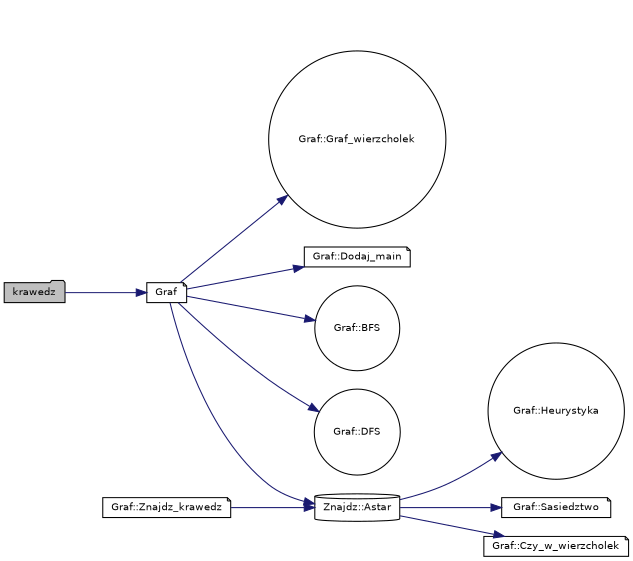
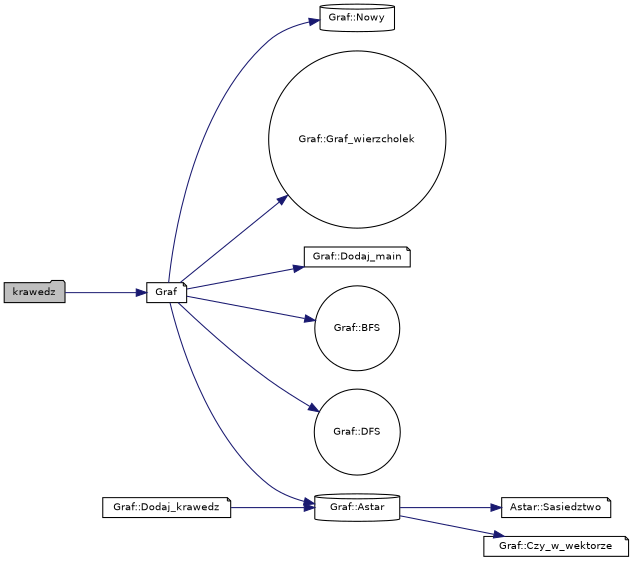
none -> (357, 18)
(556, 411) -> none
(167, 508) -> (167, 508)
(357, 508) -> (357, 508)
(556, 508) -> (556, 508)
(556, 546) -> (556, 546)
